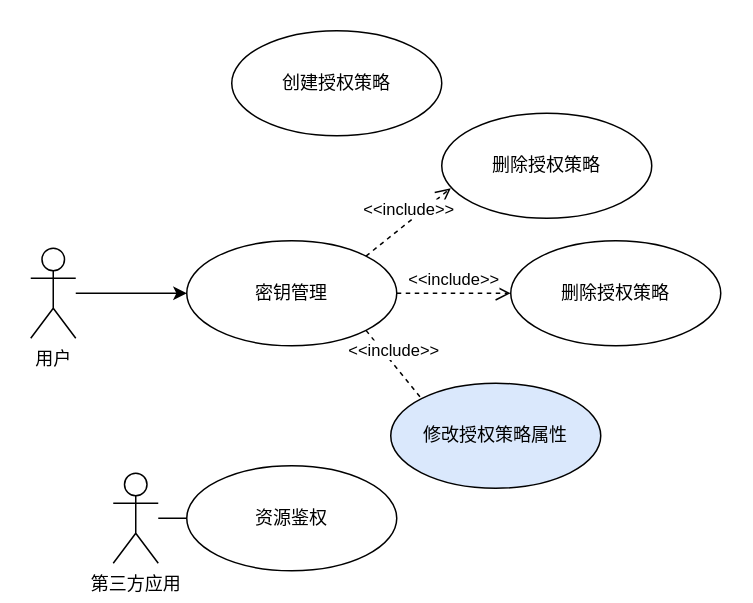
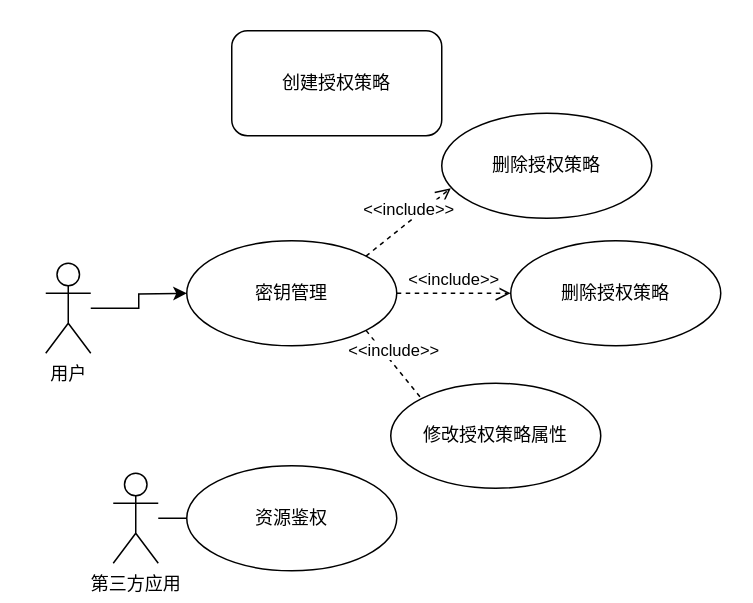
(337, 83) -> (337, 83)
(53, 293) -> (68, 308)
(496, 436) -> (496, 436)
